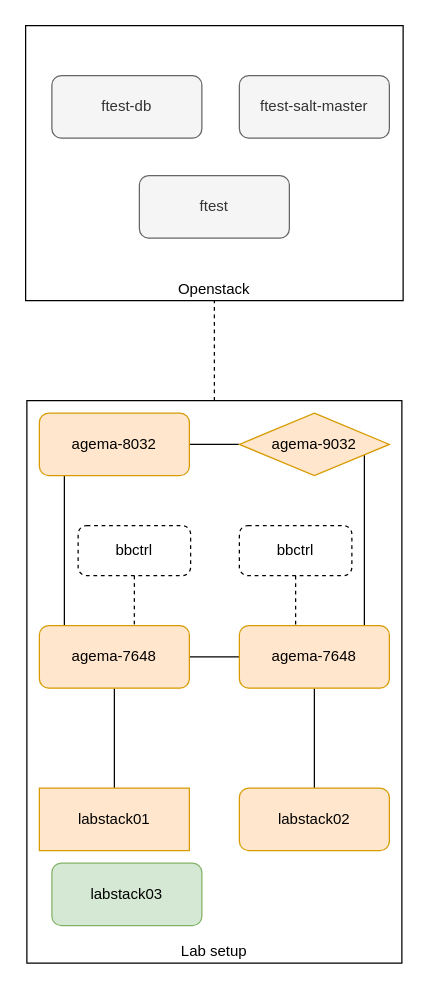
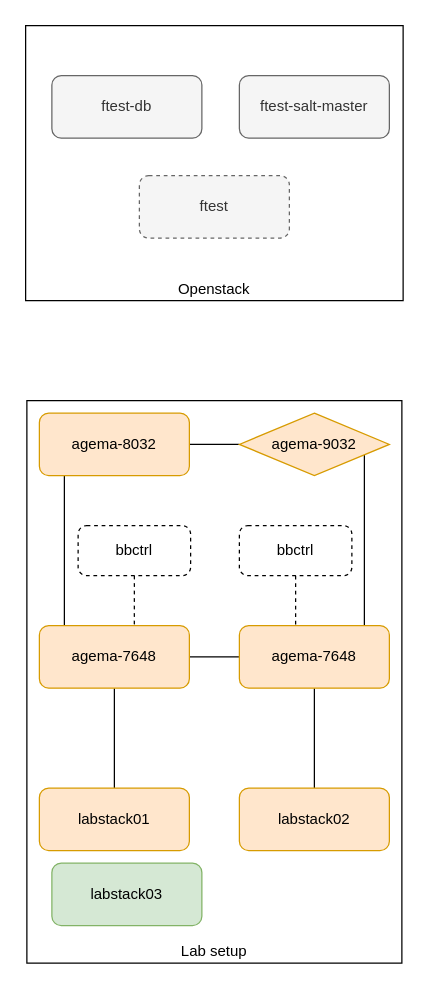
(214, 207) -> (214, 207)
(214, 351) -> none
(114, 819) -> (114, 819)
